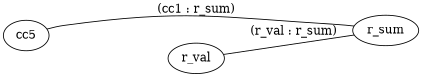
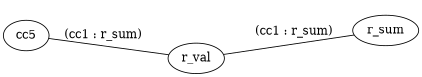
(200, 16) -> (109, 47)
(294, 32) -> (294, 32)
